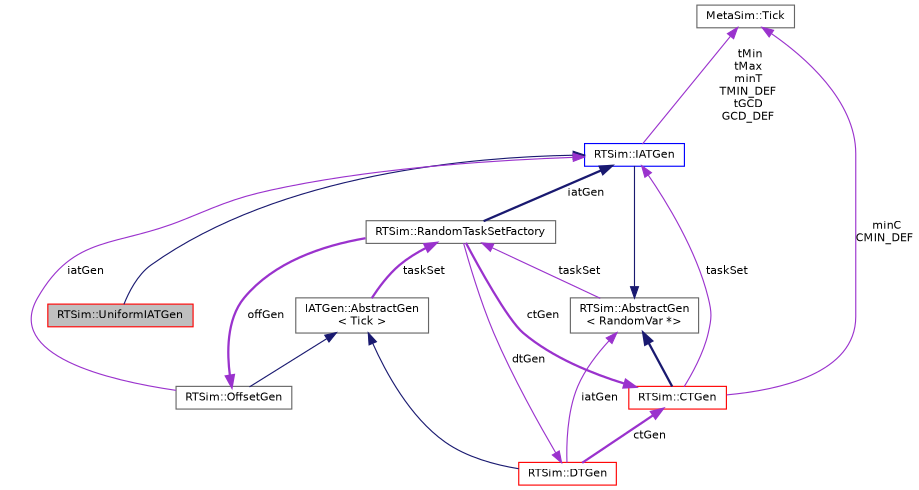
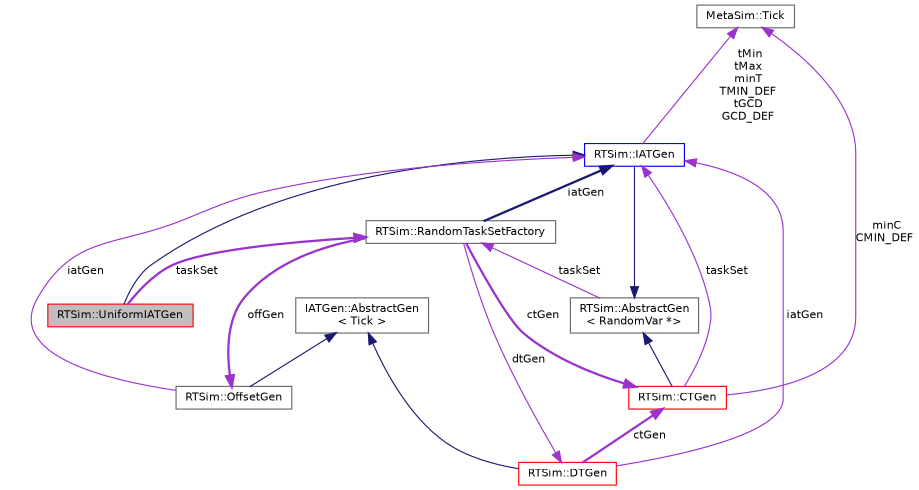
(395, 269) -> (233, 250)
(660, 365) -> (660, 365)
(574, 397) -> (783, 348)
